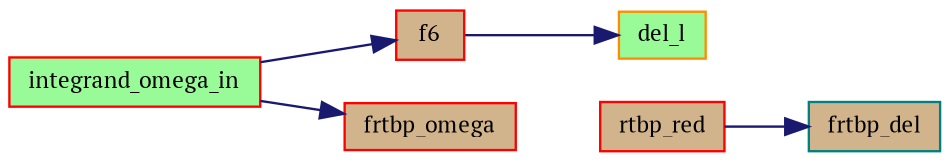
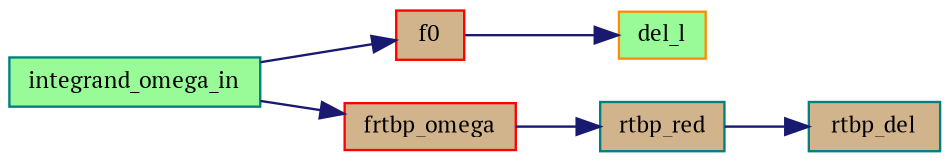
(430, 35) -> (430, 35)
(135, 82) -> (135, 82)
none -> (546, 127)
(662, 127) -> (662, 127)
(874, 127) -> (874, 127)
